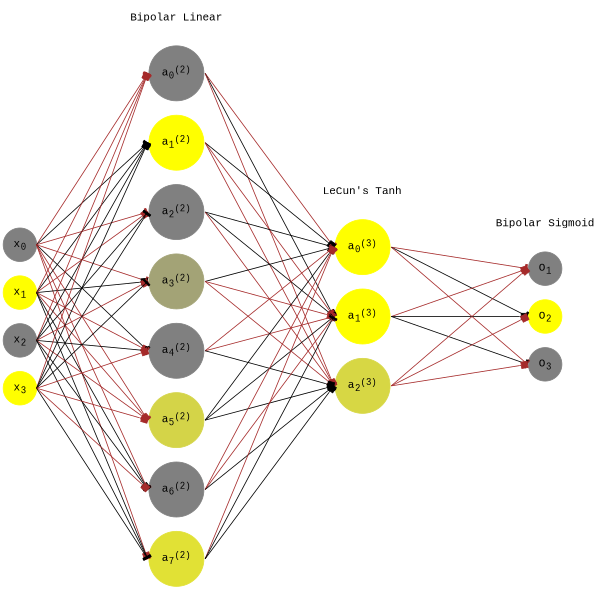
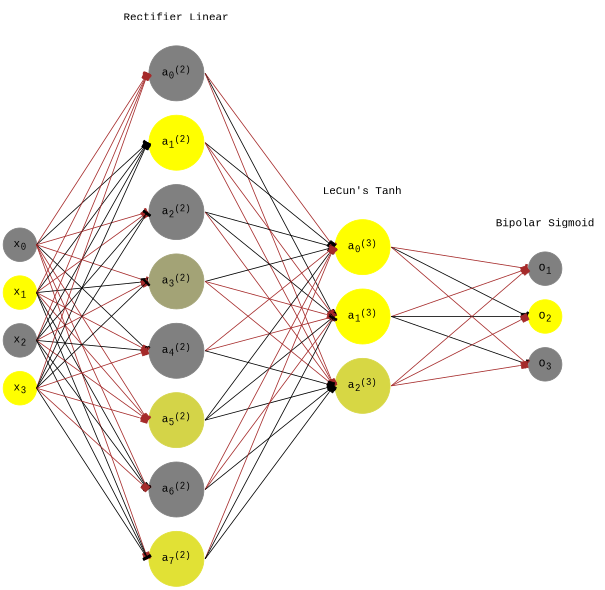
(176, 18) -> (176, 18)
